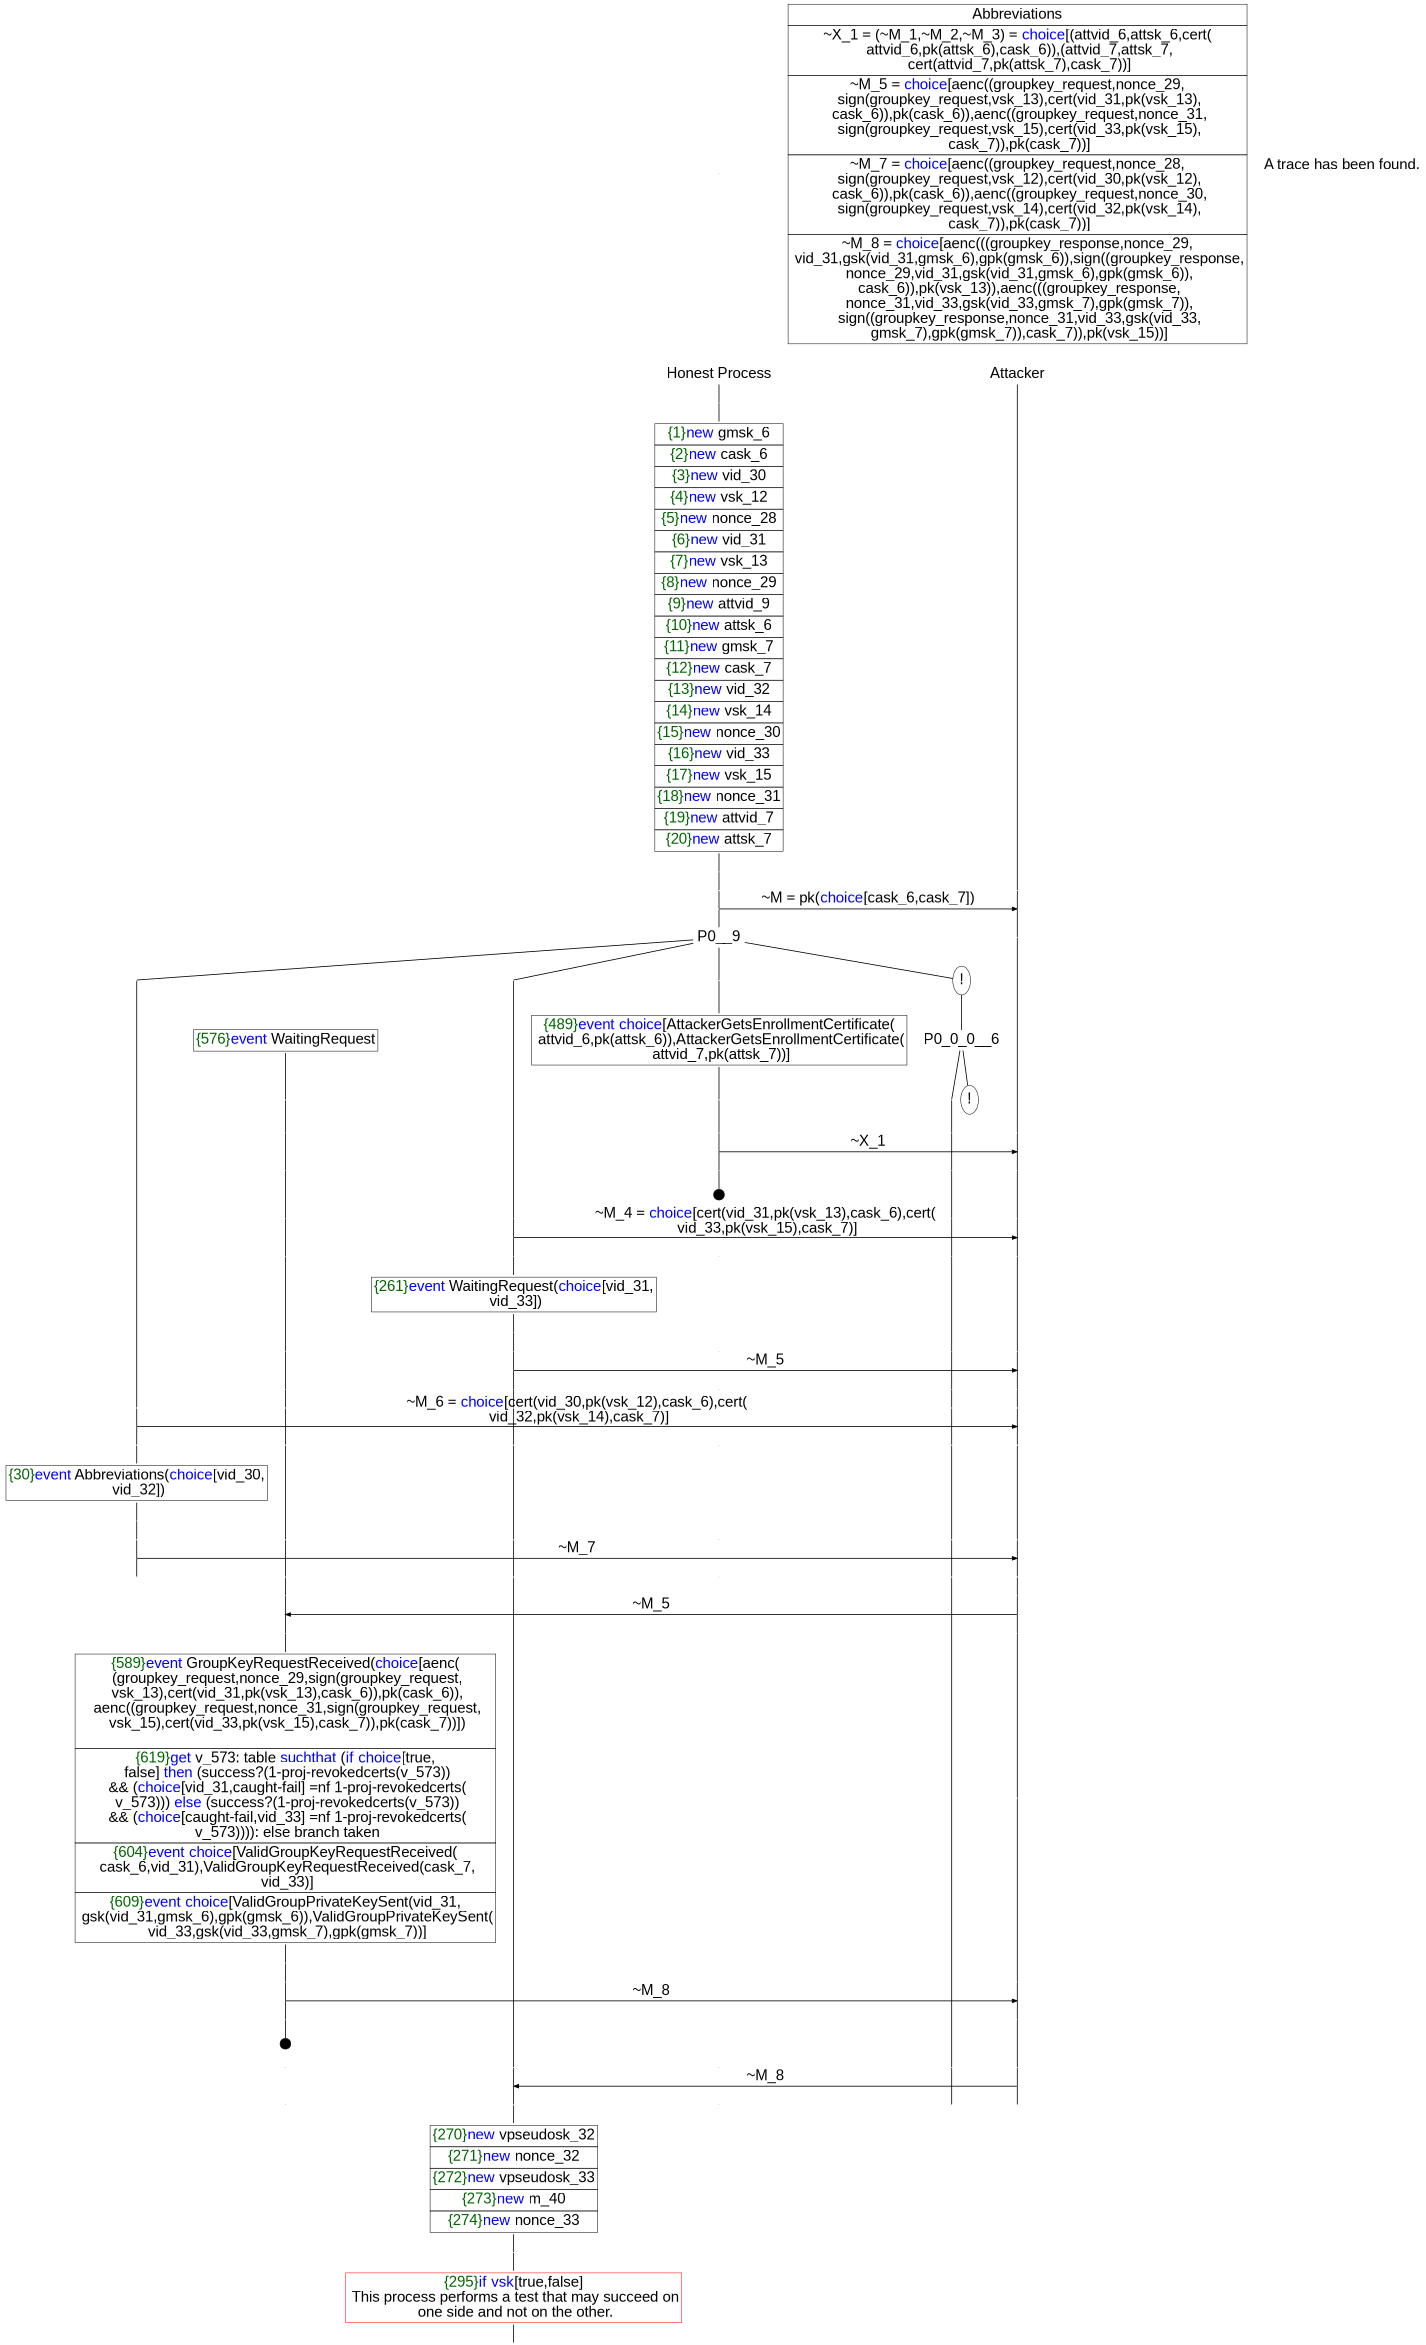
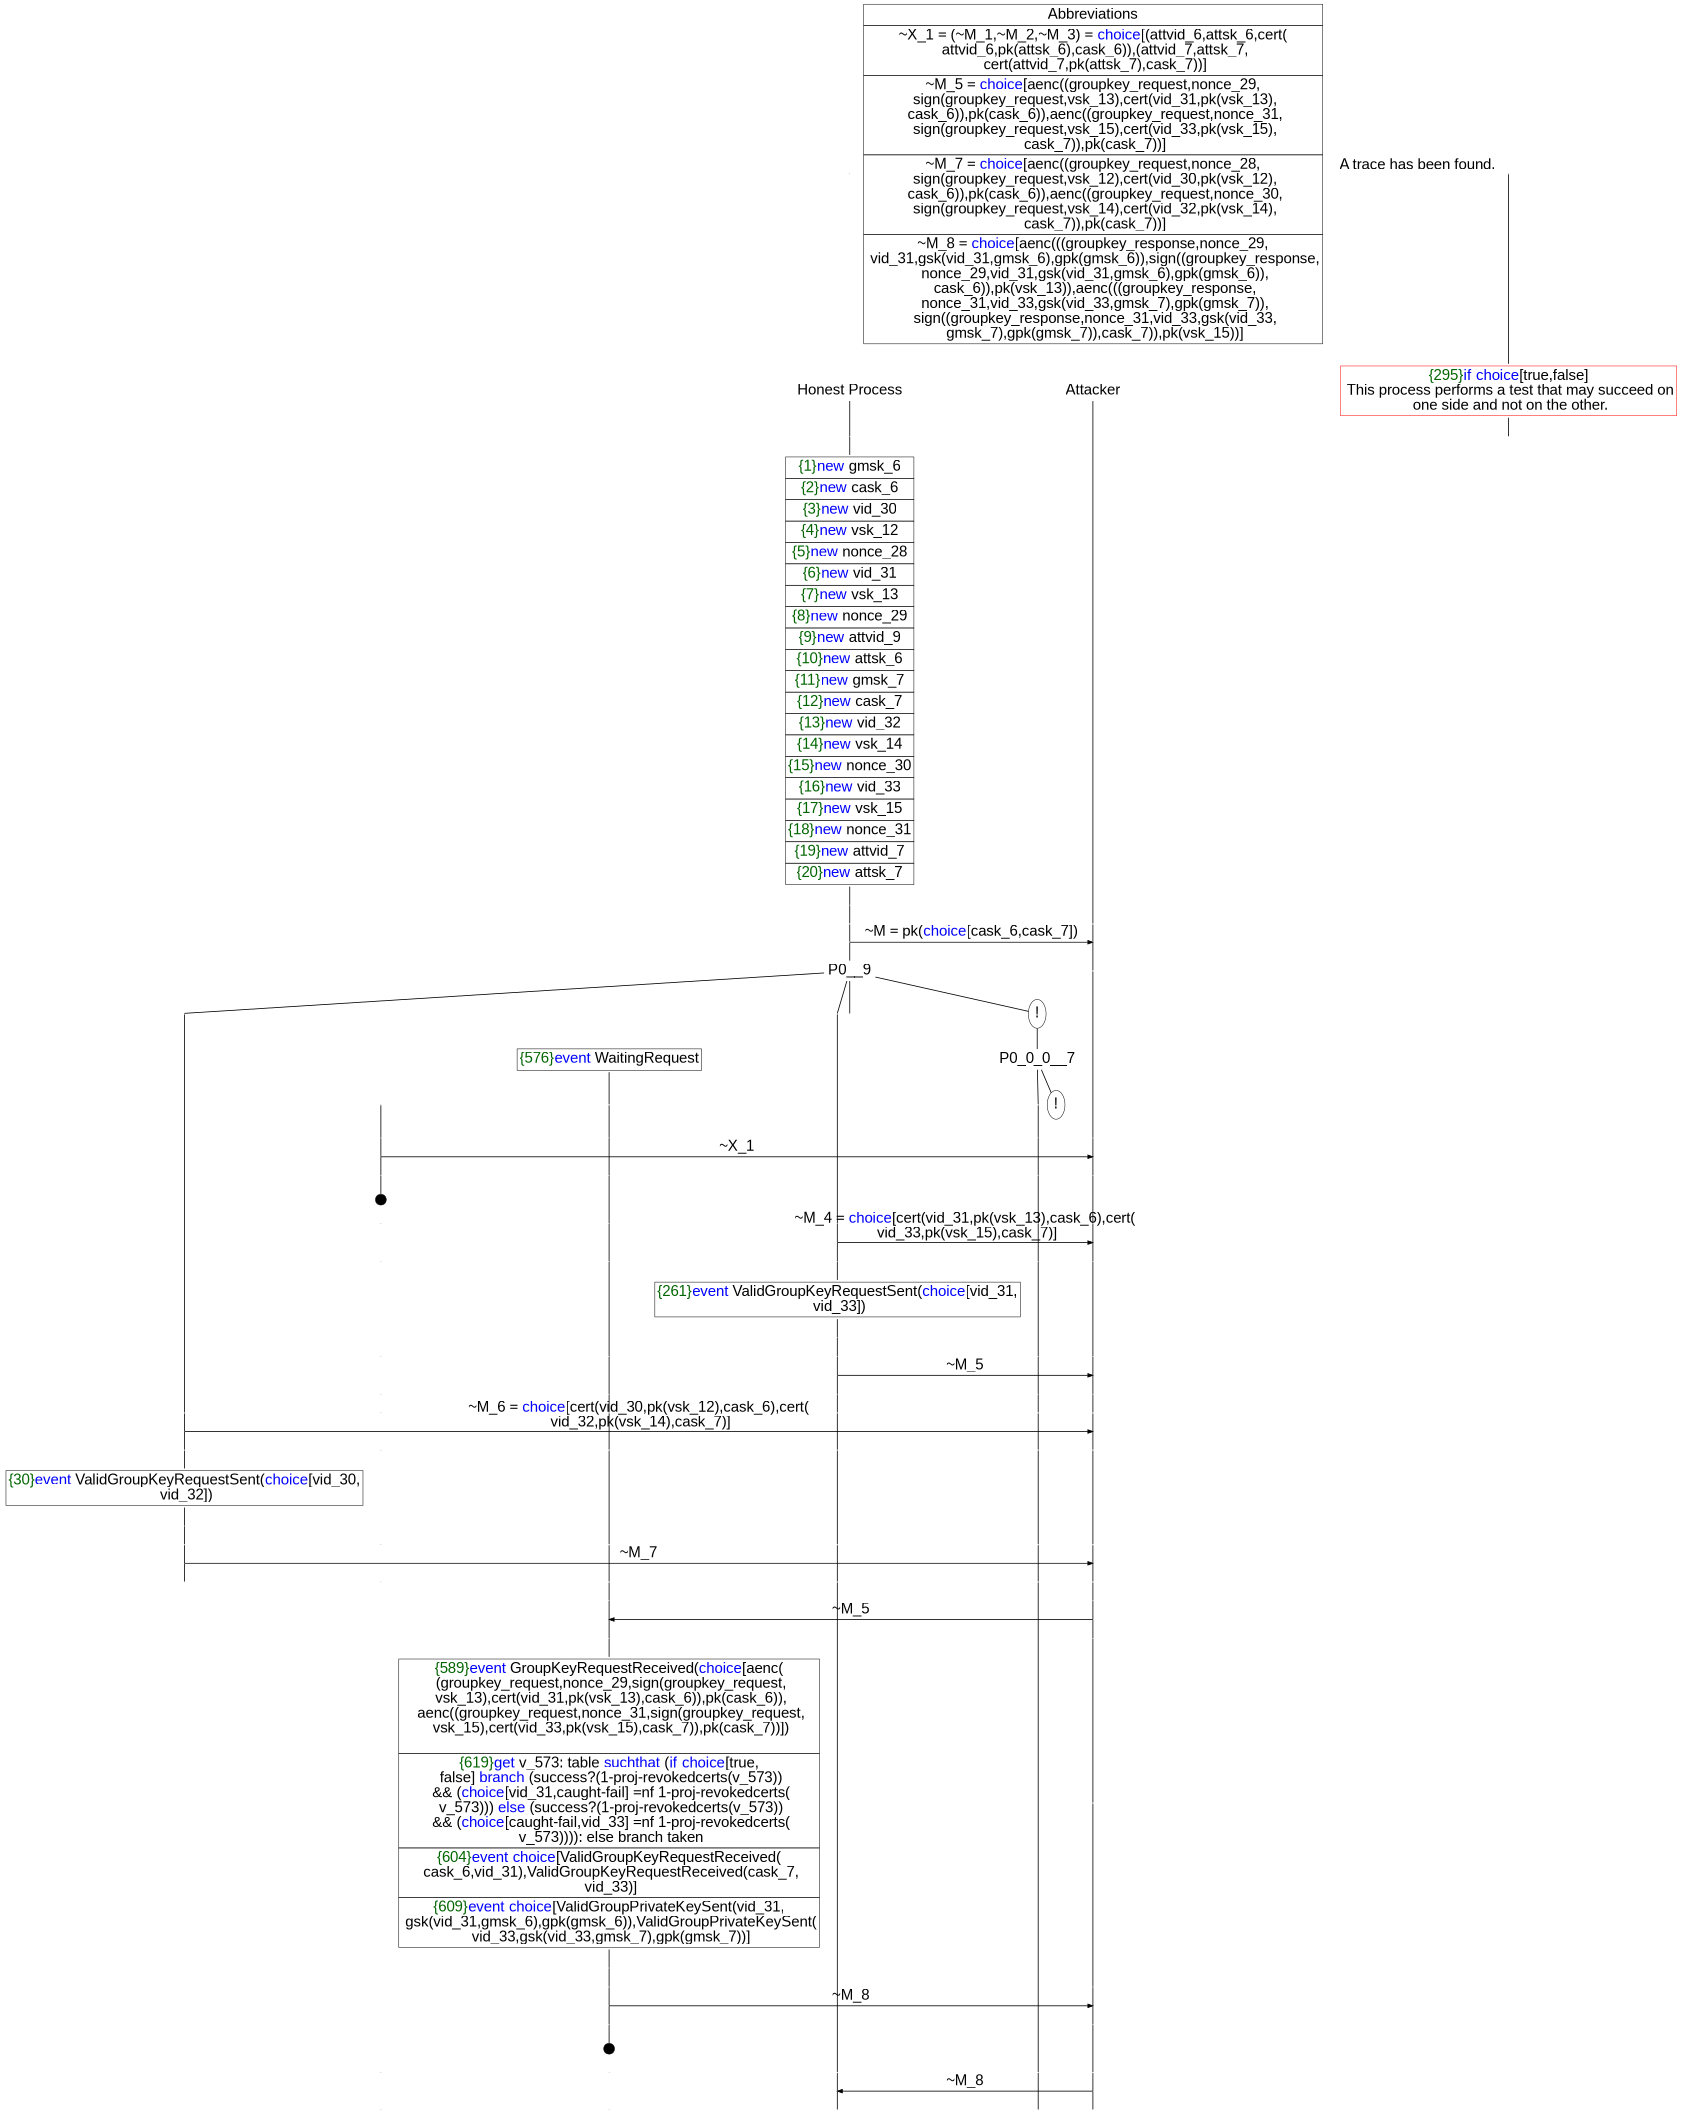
(719, 1040) -> none
(962, 1040) -> (1037, 1059)
(502, 1287) -> (825, 1292)
(120, 1475) -> (168, 1480)
(178, 1773) -> (502, 1778)
(514, 2179) -> none
(503, 2282) -> (1498, 375)
